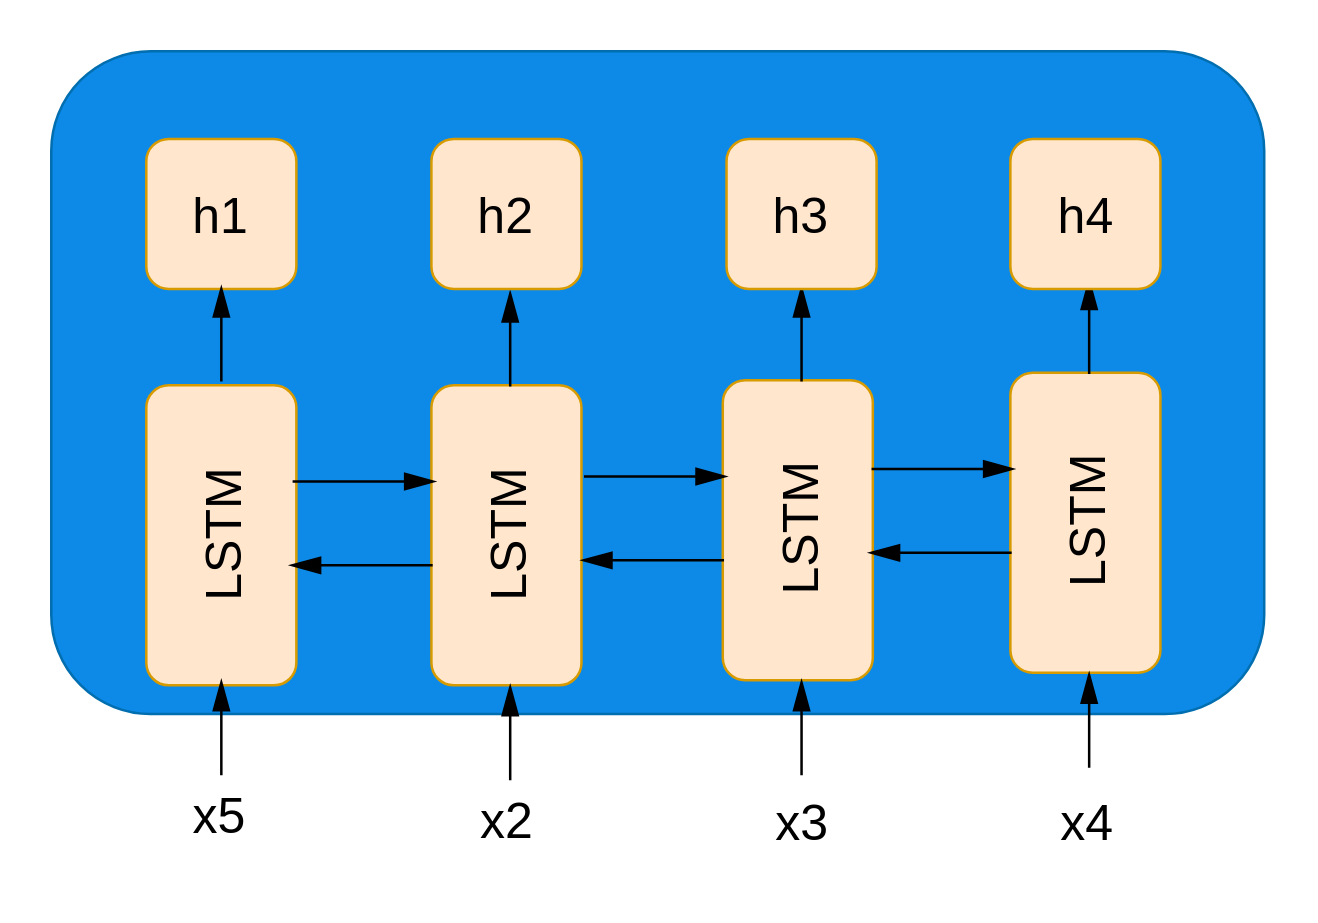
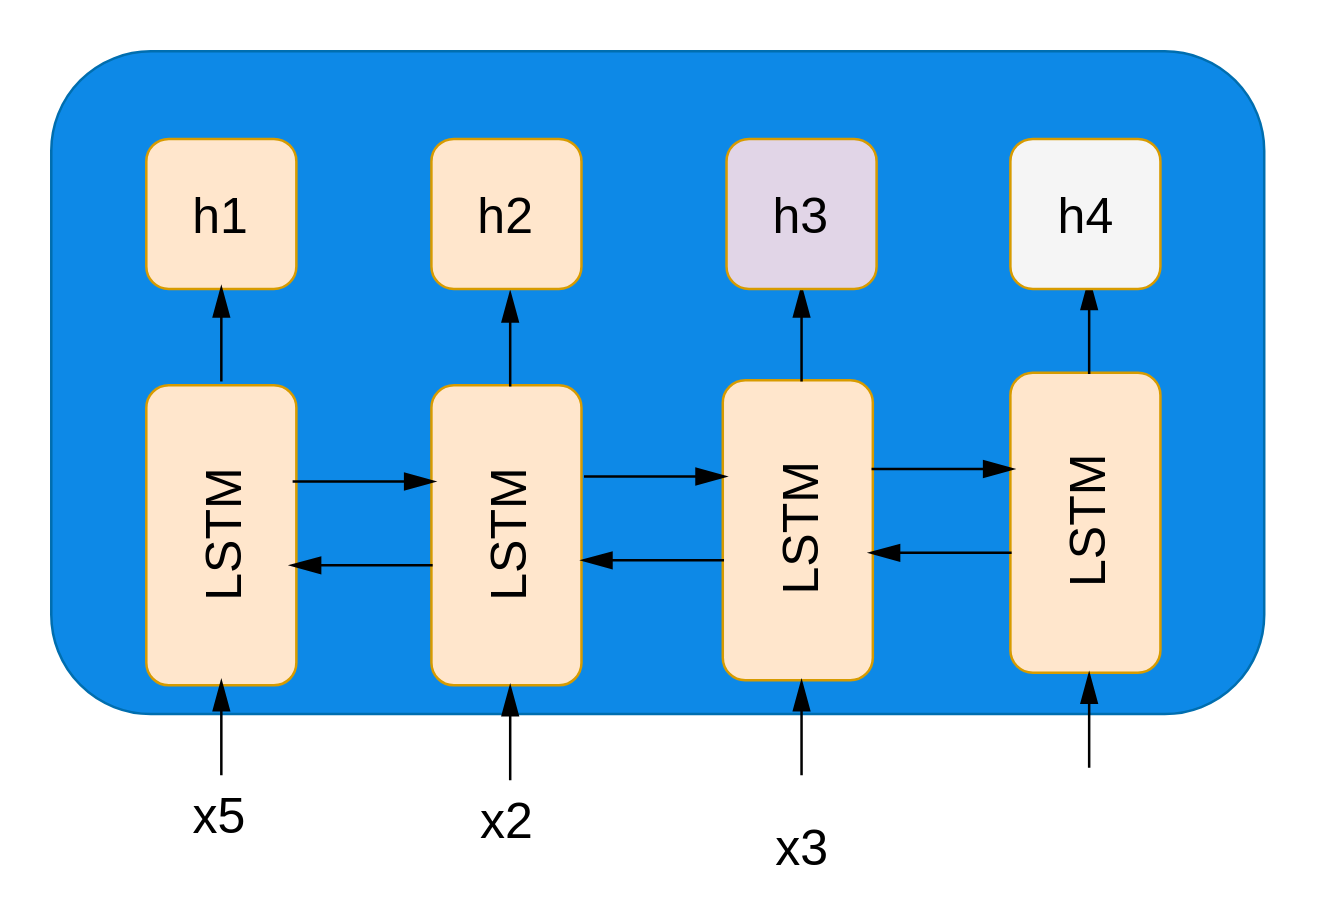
(801, 214) -> (801, 214)
(1085, 214) -> (1085, 214)
(801, 821) -> (801, 846)
(1085, 821) -> none
